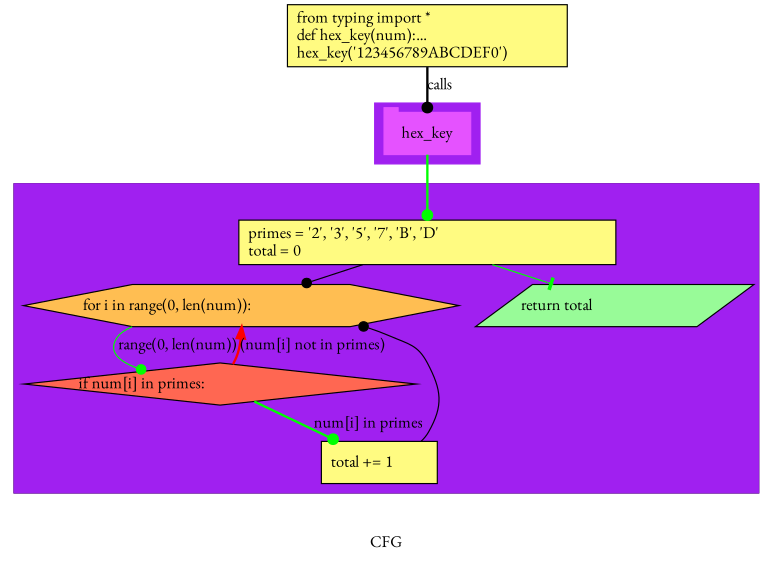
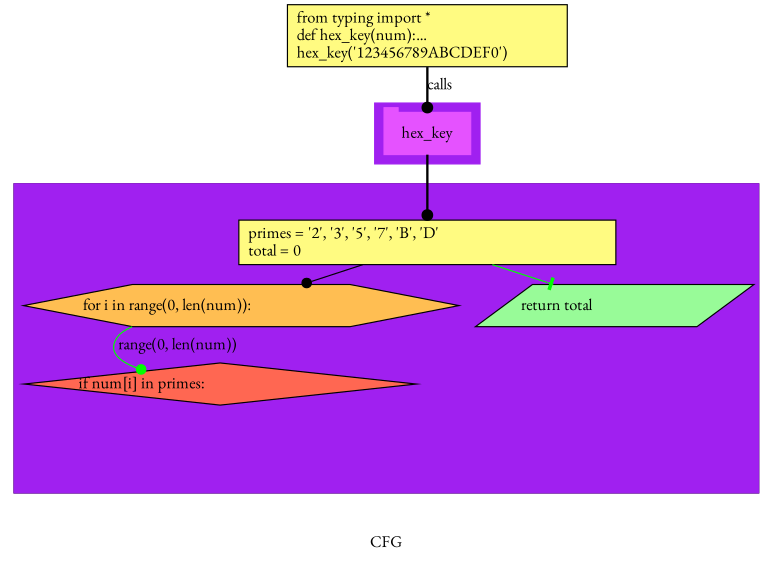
(427, 176) -> (427, 176)
(238, 352) -> none
(379, 462) -> none
